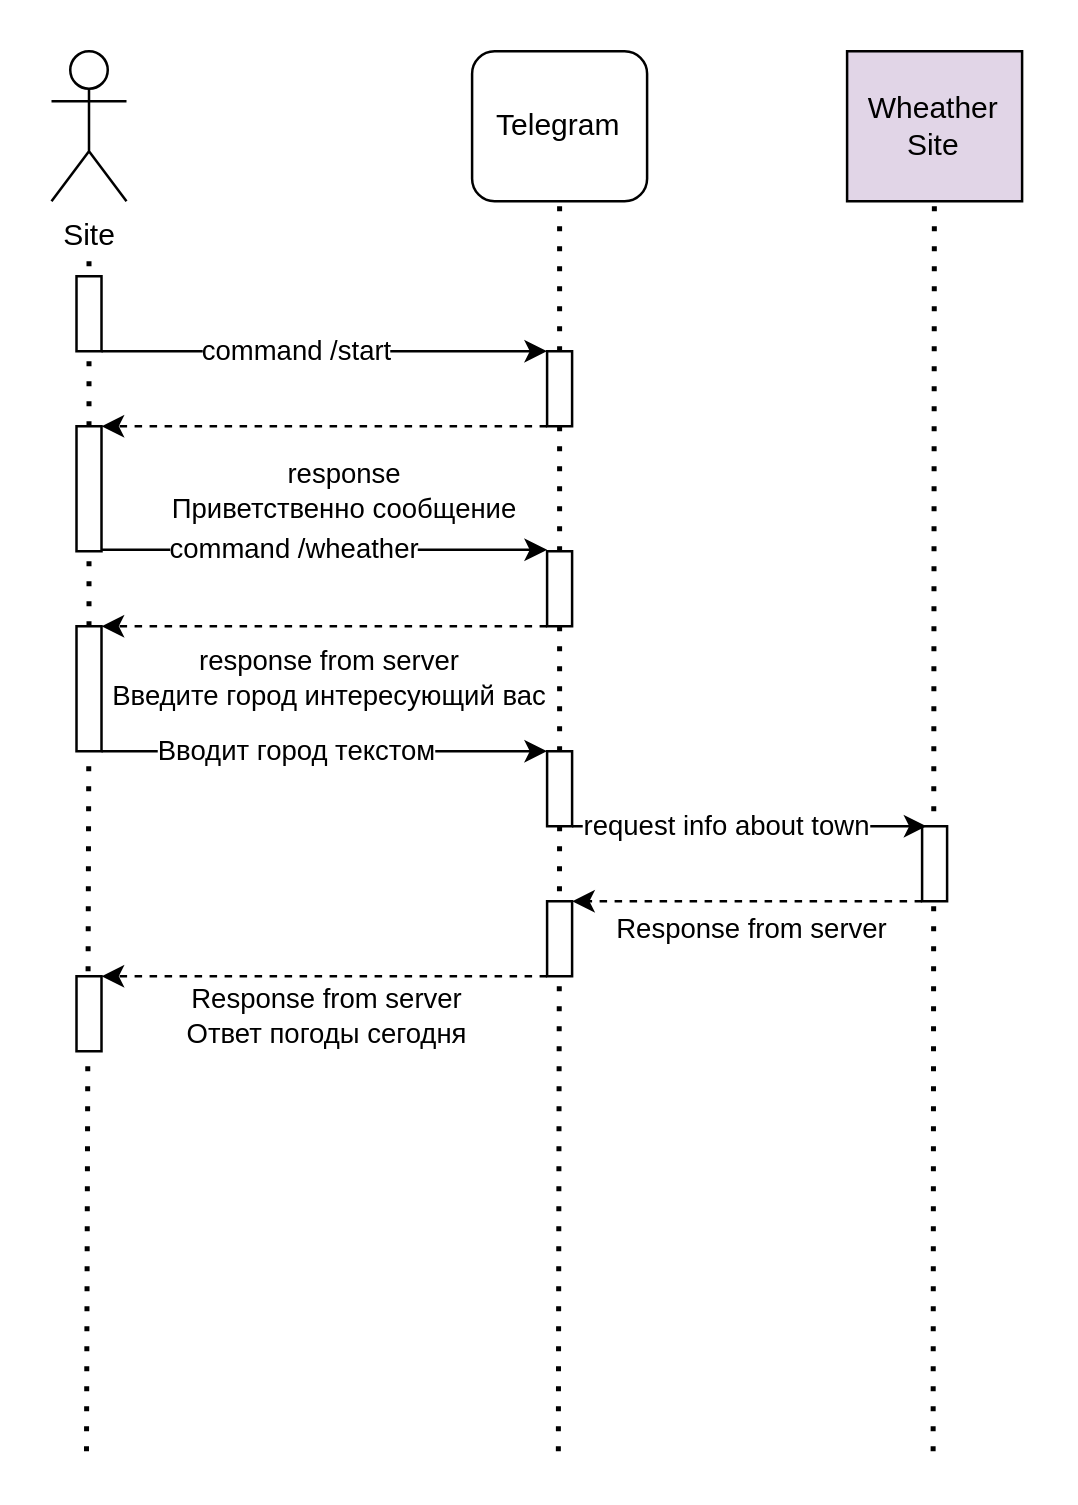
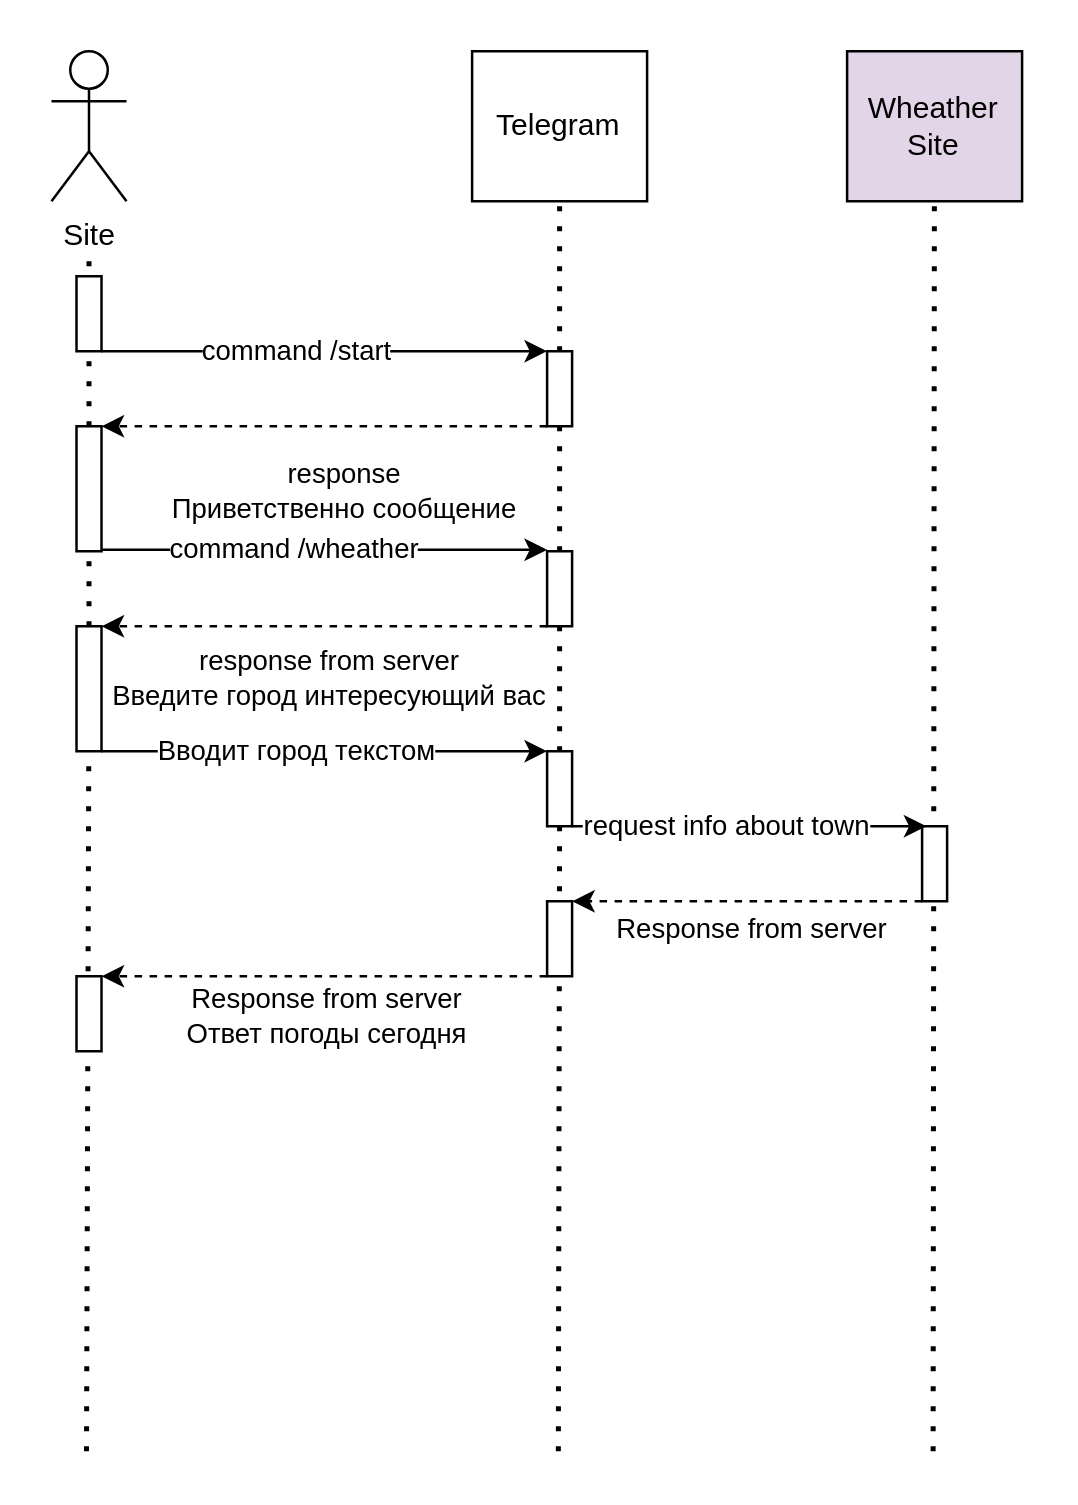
(559, 126) -> (559, 126)
